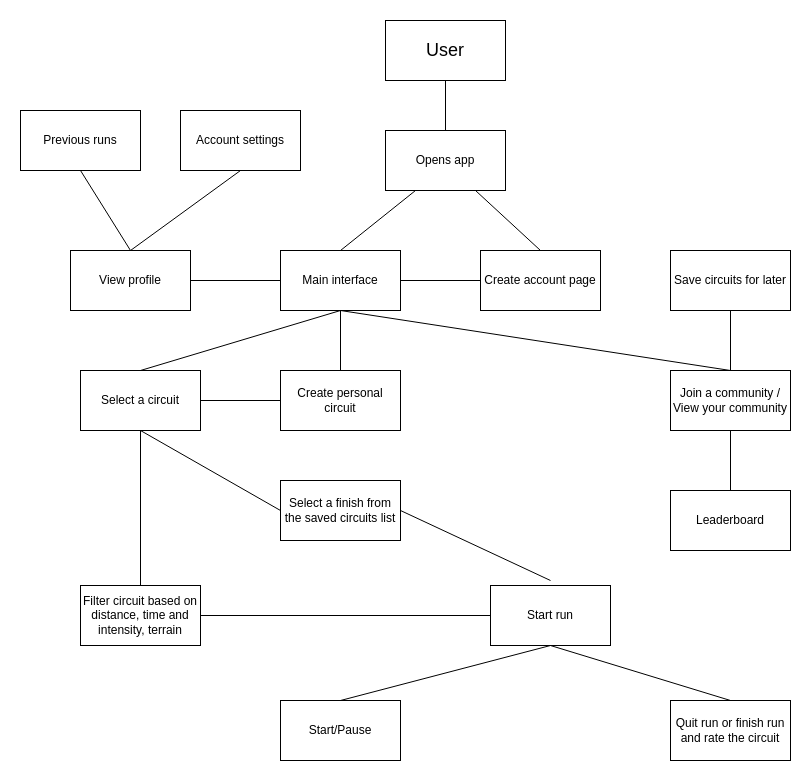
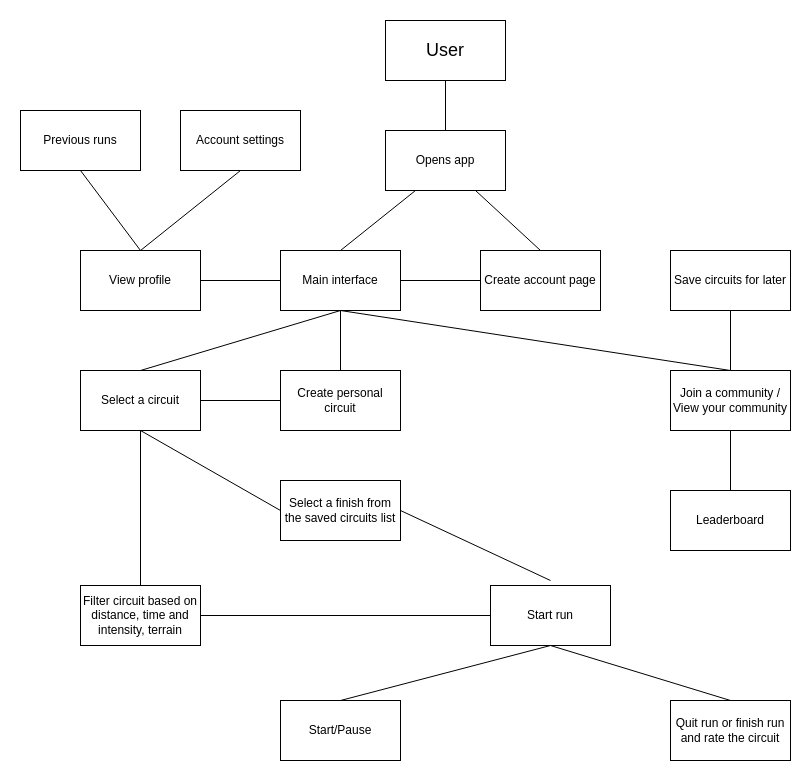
(131, 281) -> (141, 281)
